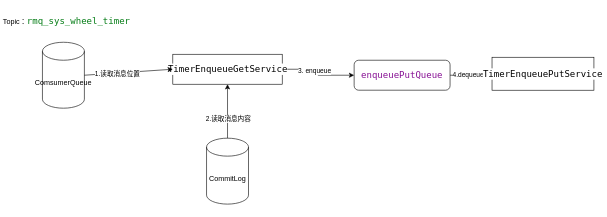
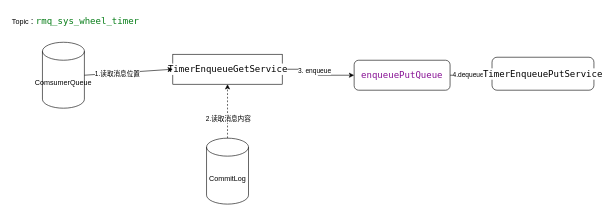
(66, 21) -> (75, 21)
(543, 74) -> (543, 74)
(228, 113) -> (228, 113)
